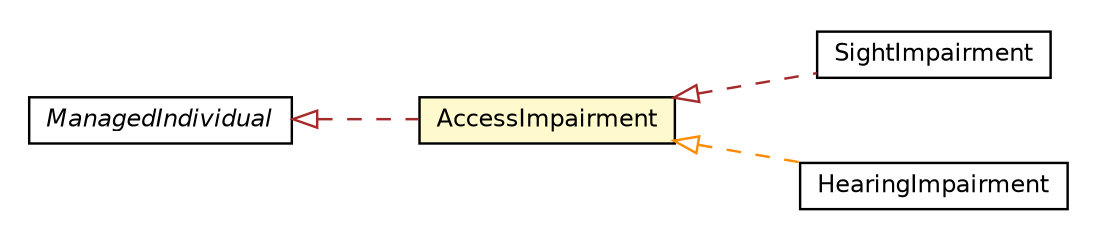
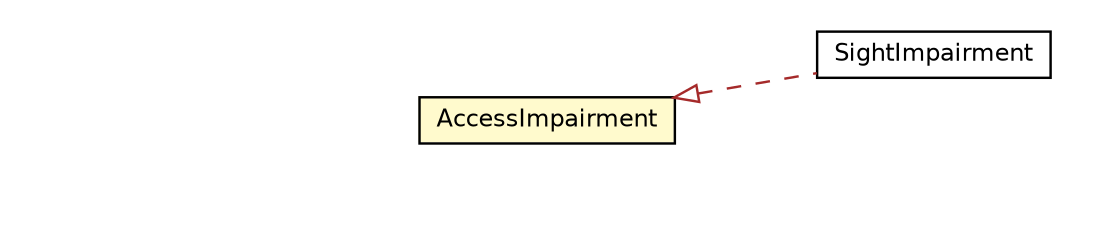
(161, 119) -> none
(934, 185) -> none
